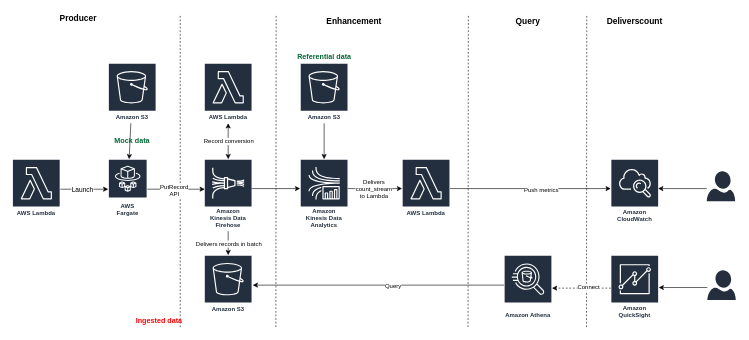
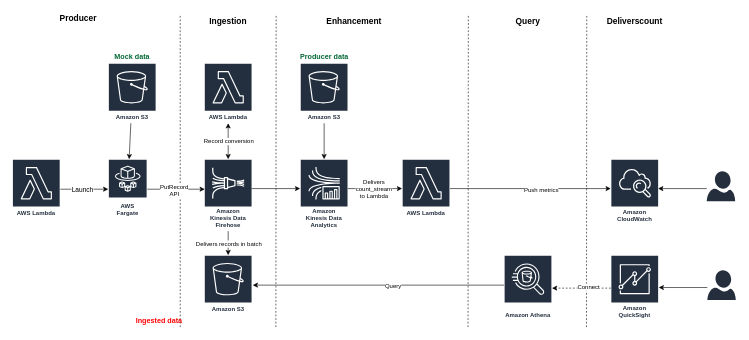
none -> (228, 21)
(325, 57) -> (325, 57)
(132, 141) -> (132, 57)
